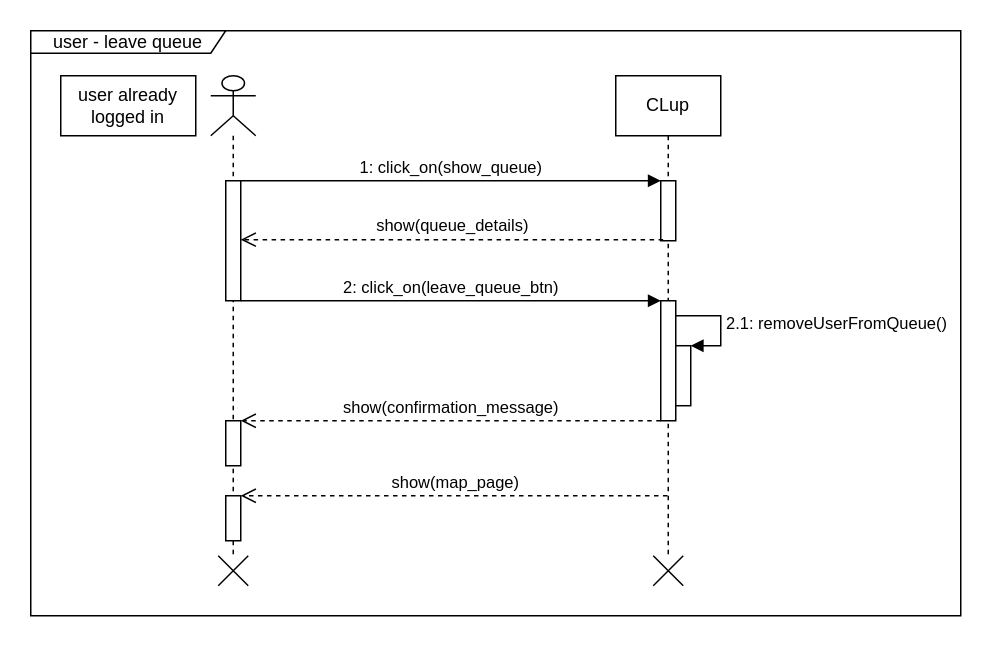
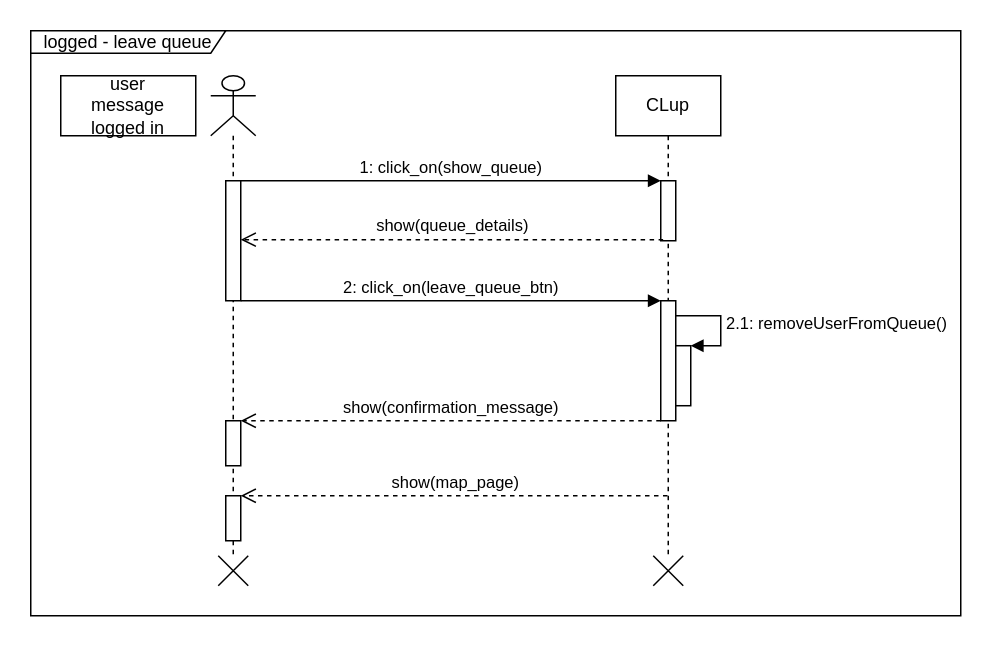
(128, 43) -> (128, 43)
(128, 106) -> (128, 106)
